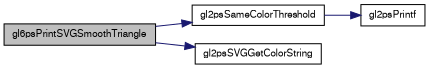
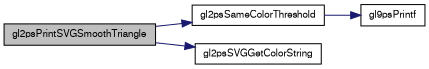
(393, 15) -> (393, 15)
(80, 35) -> (80, 35)
